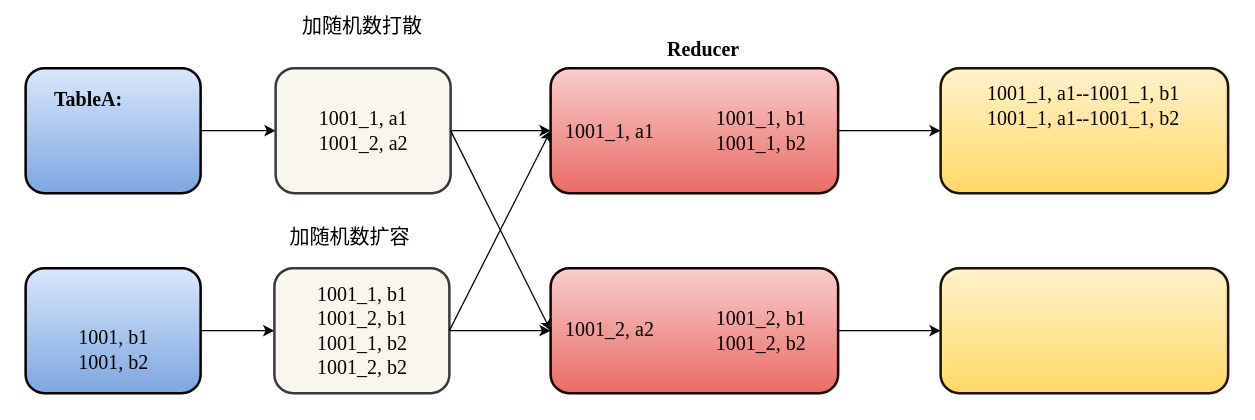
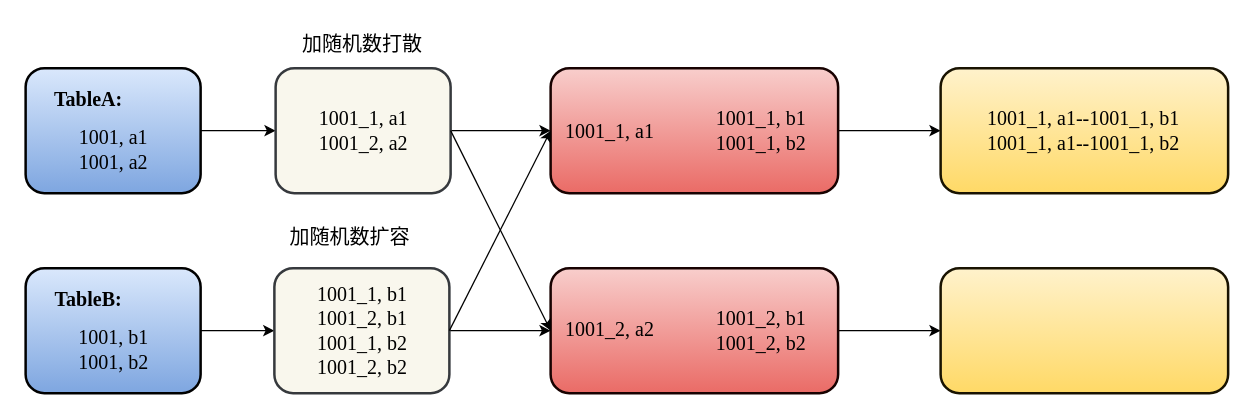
(362, 26) -> (362, 44)
(703, 49) -> none
(1083, 106) -> (1083, 131)
none -> (113, 149)
none -> (88, 299)
